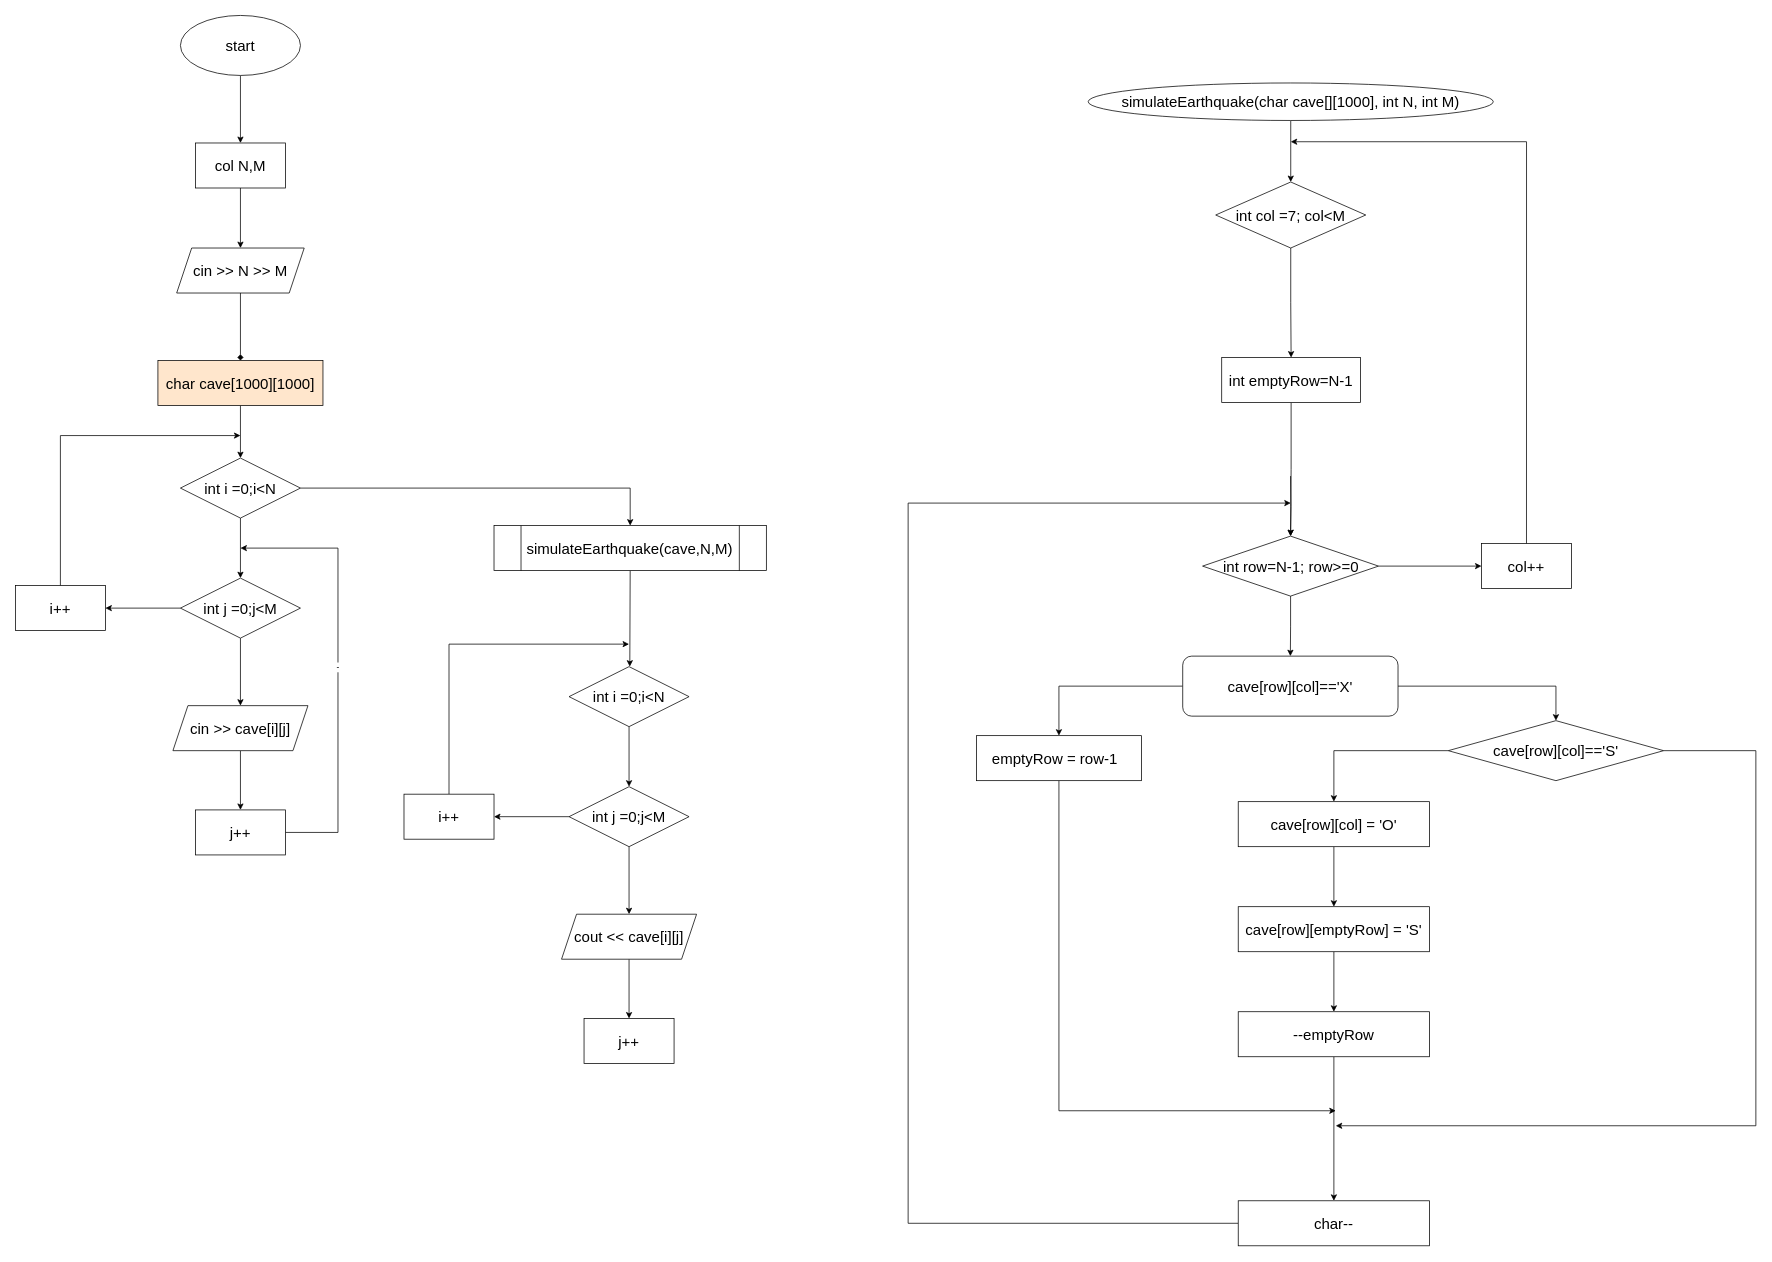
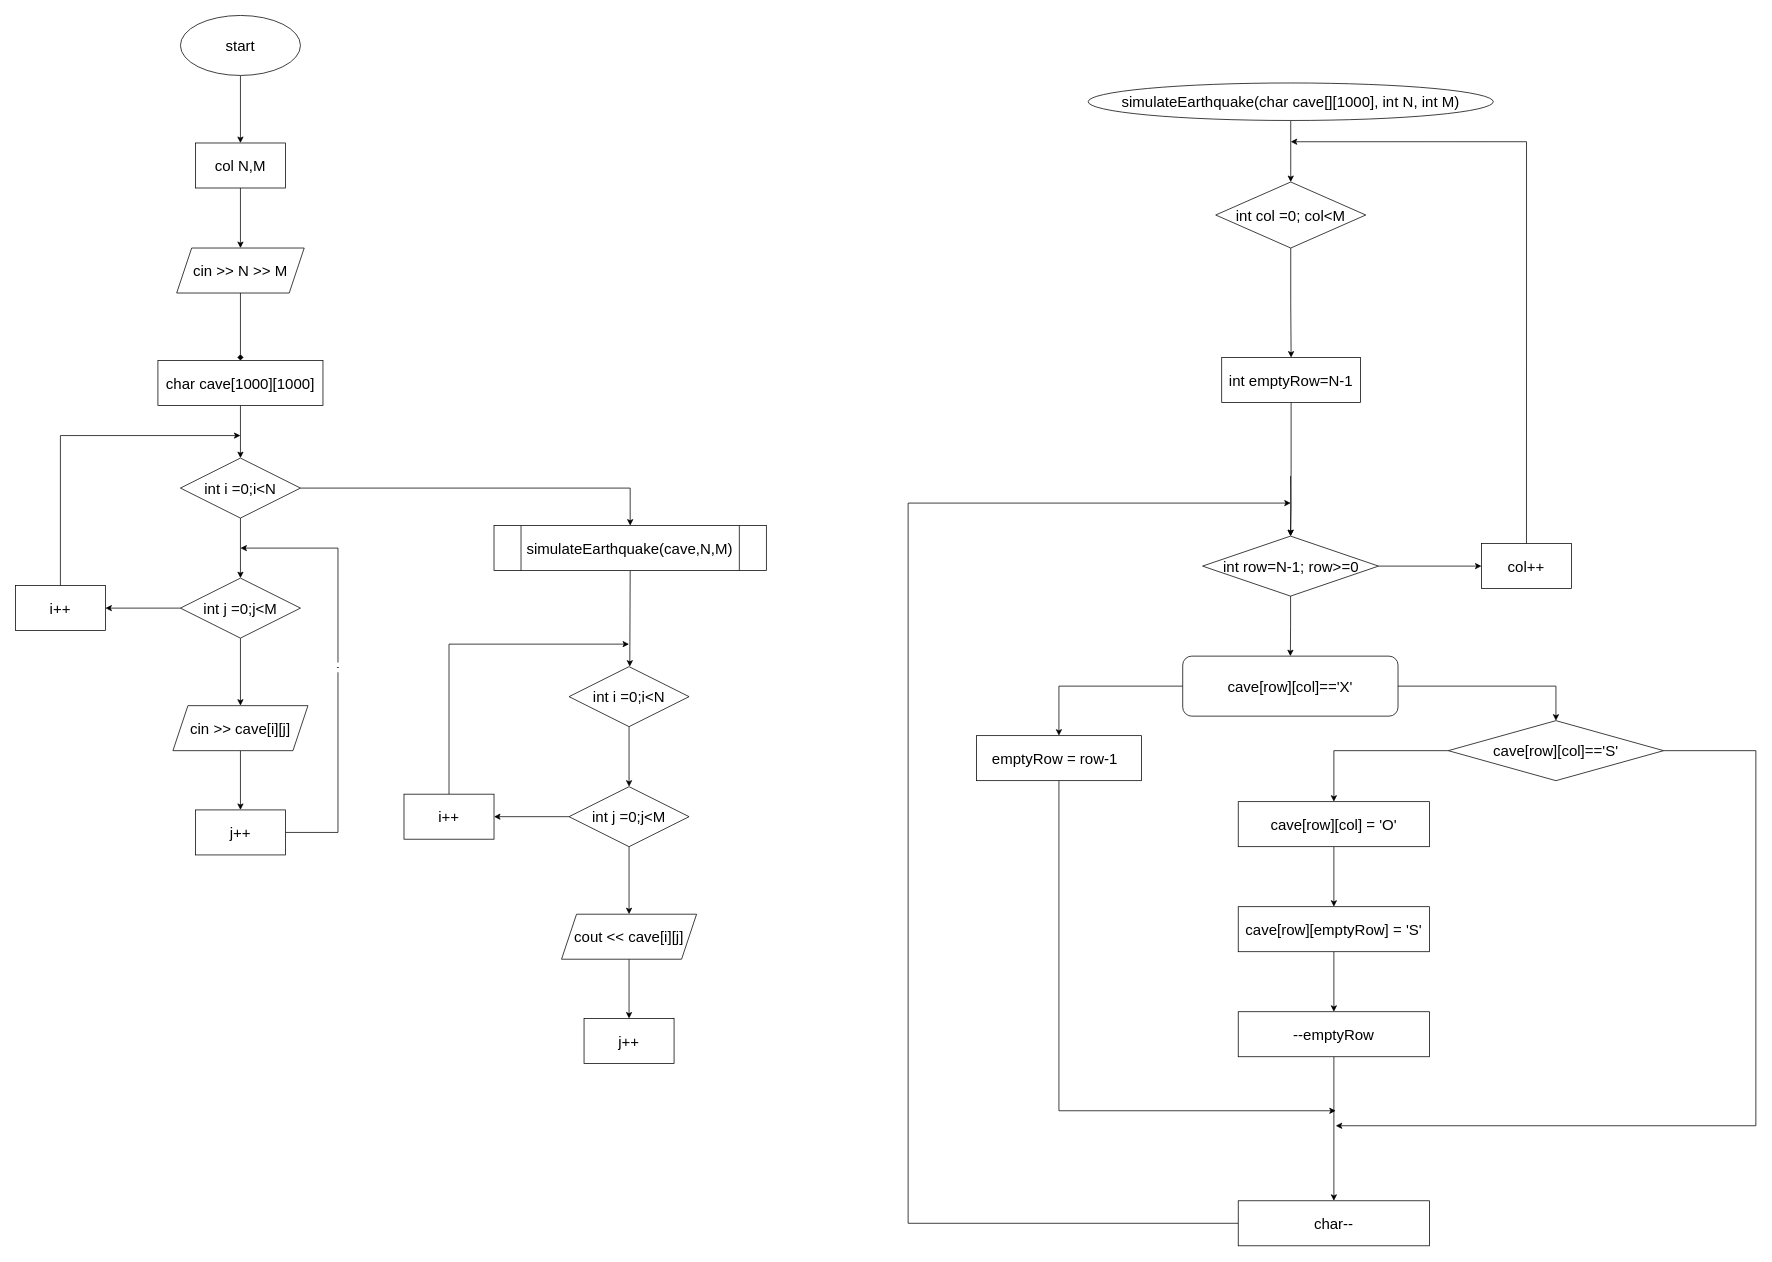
(1290, 215) -> (1290, 215)
(240, 383) -> (240, 383)
